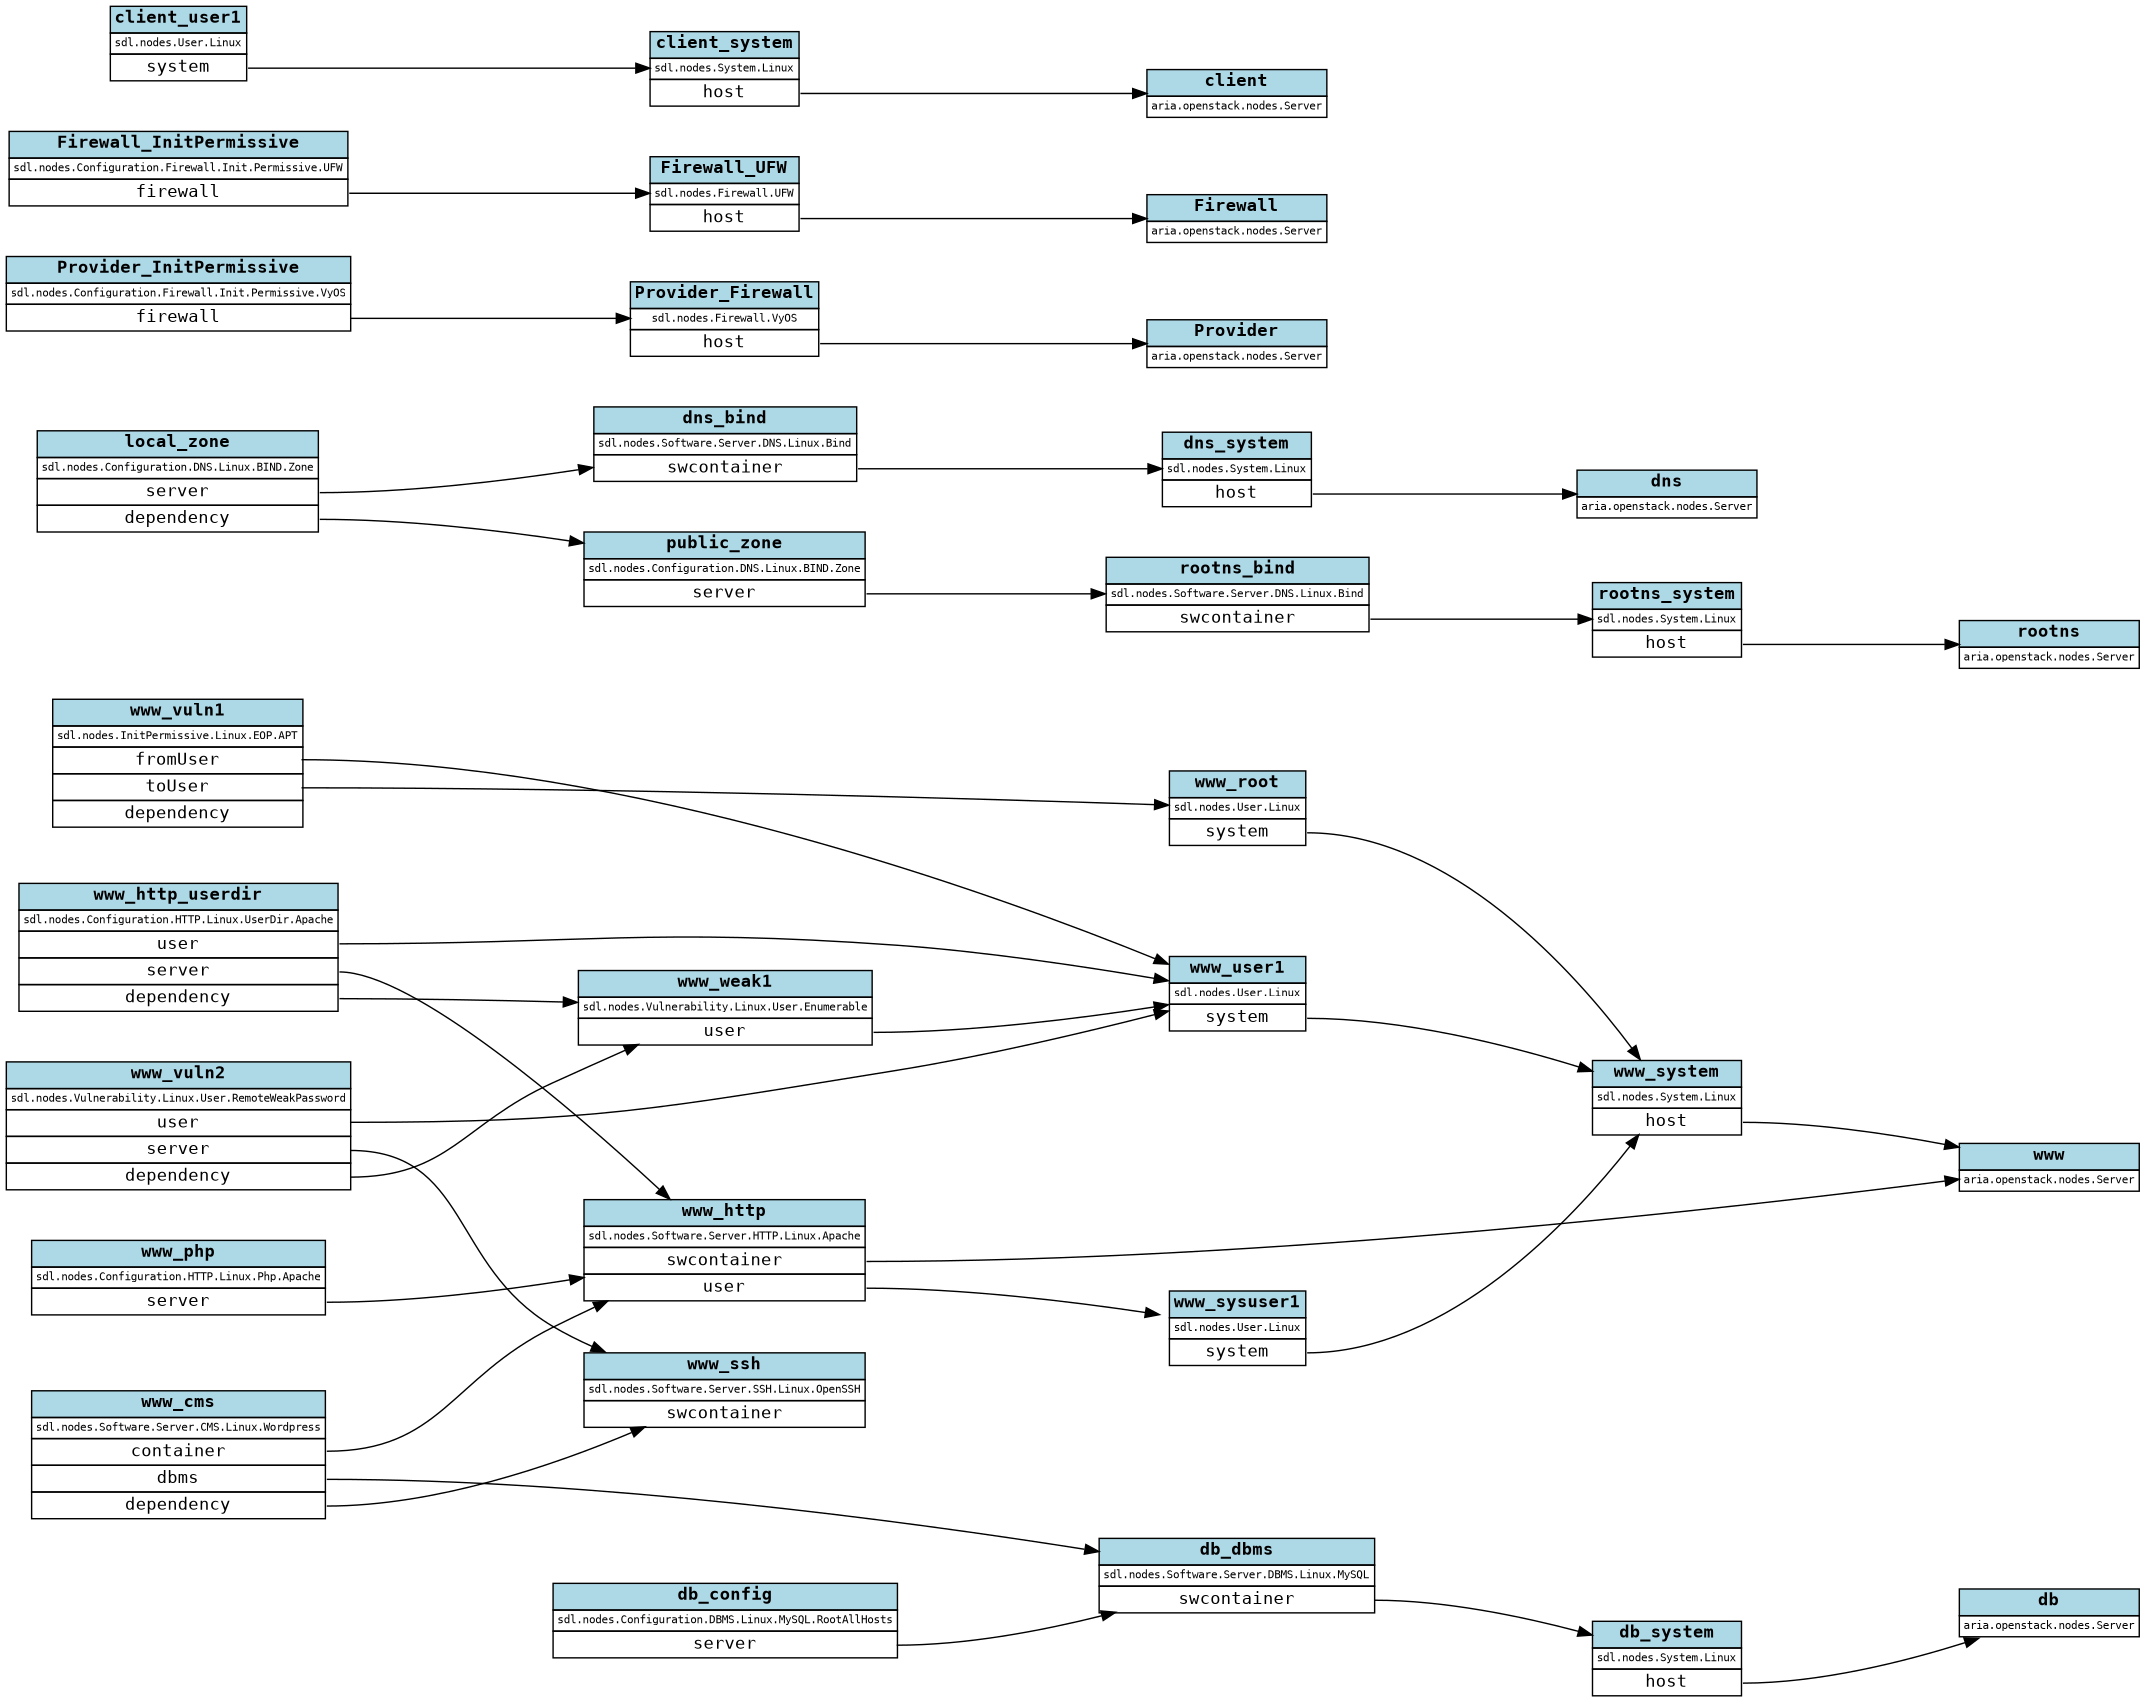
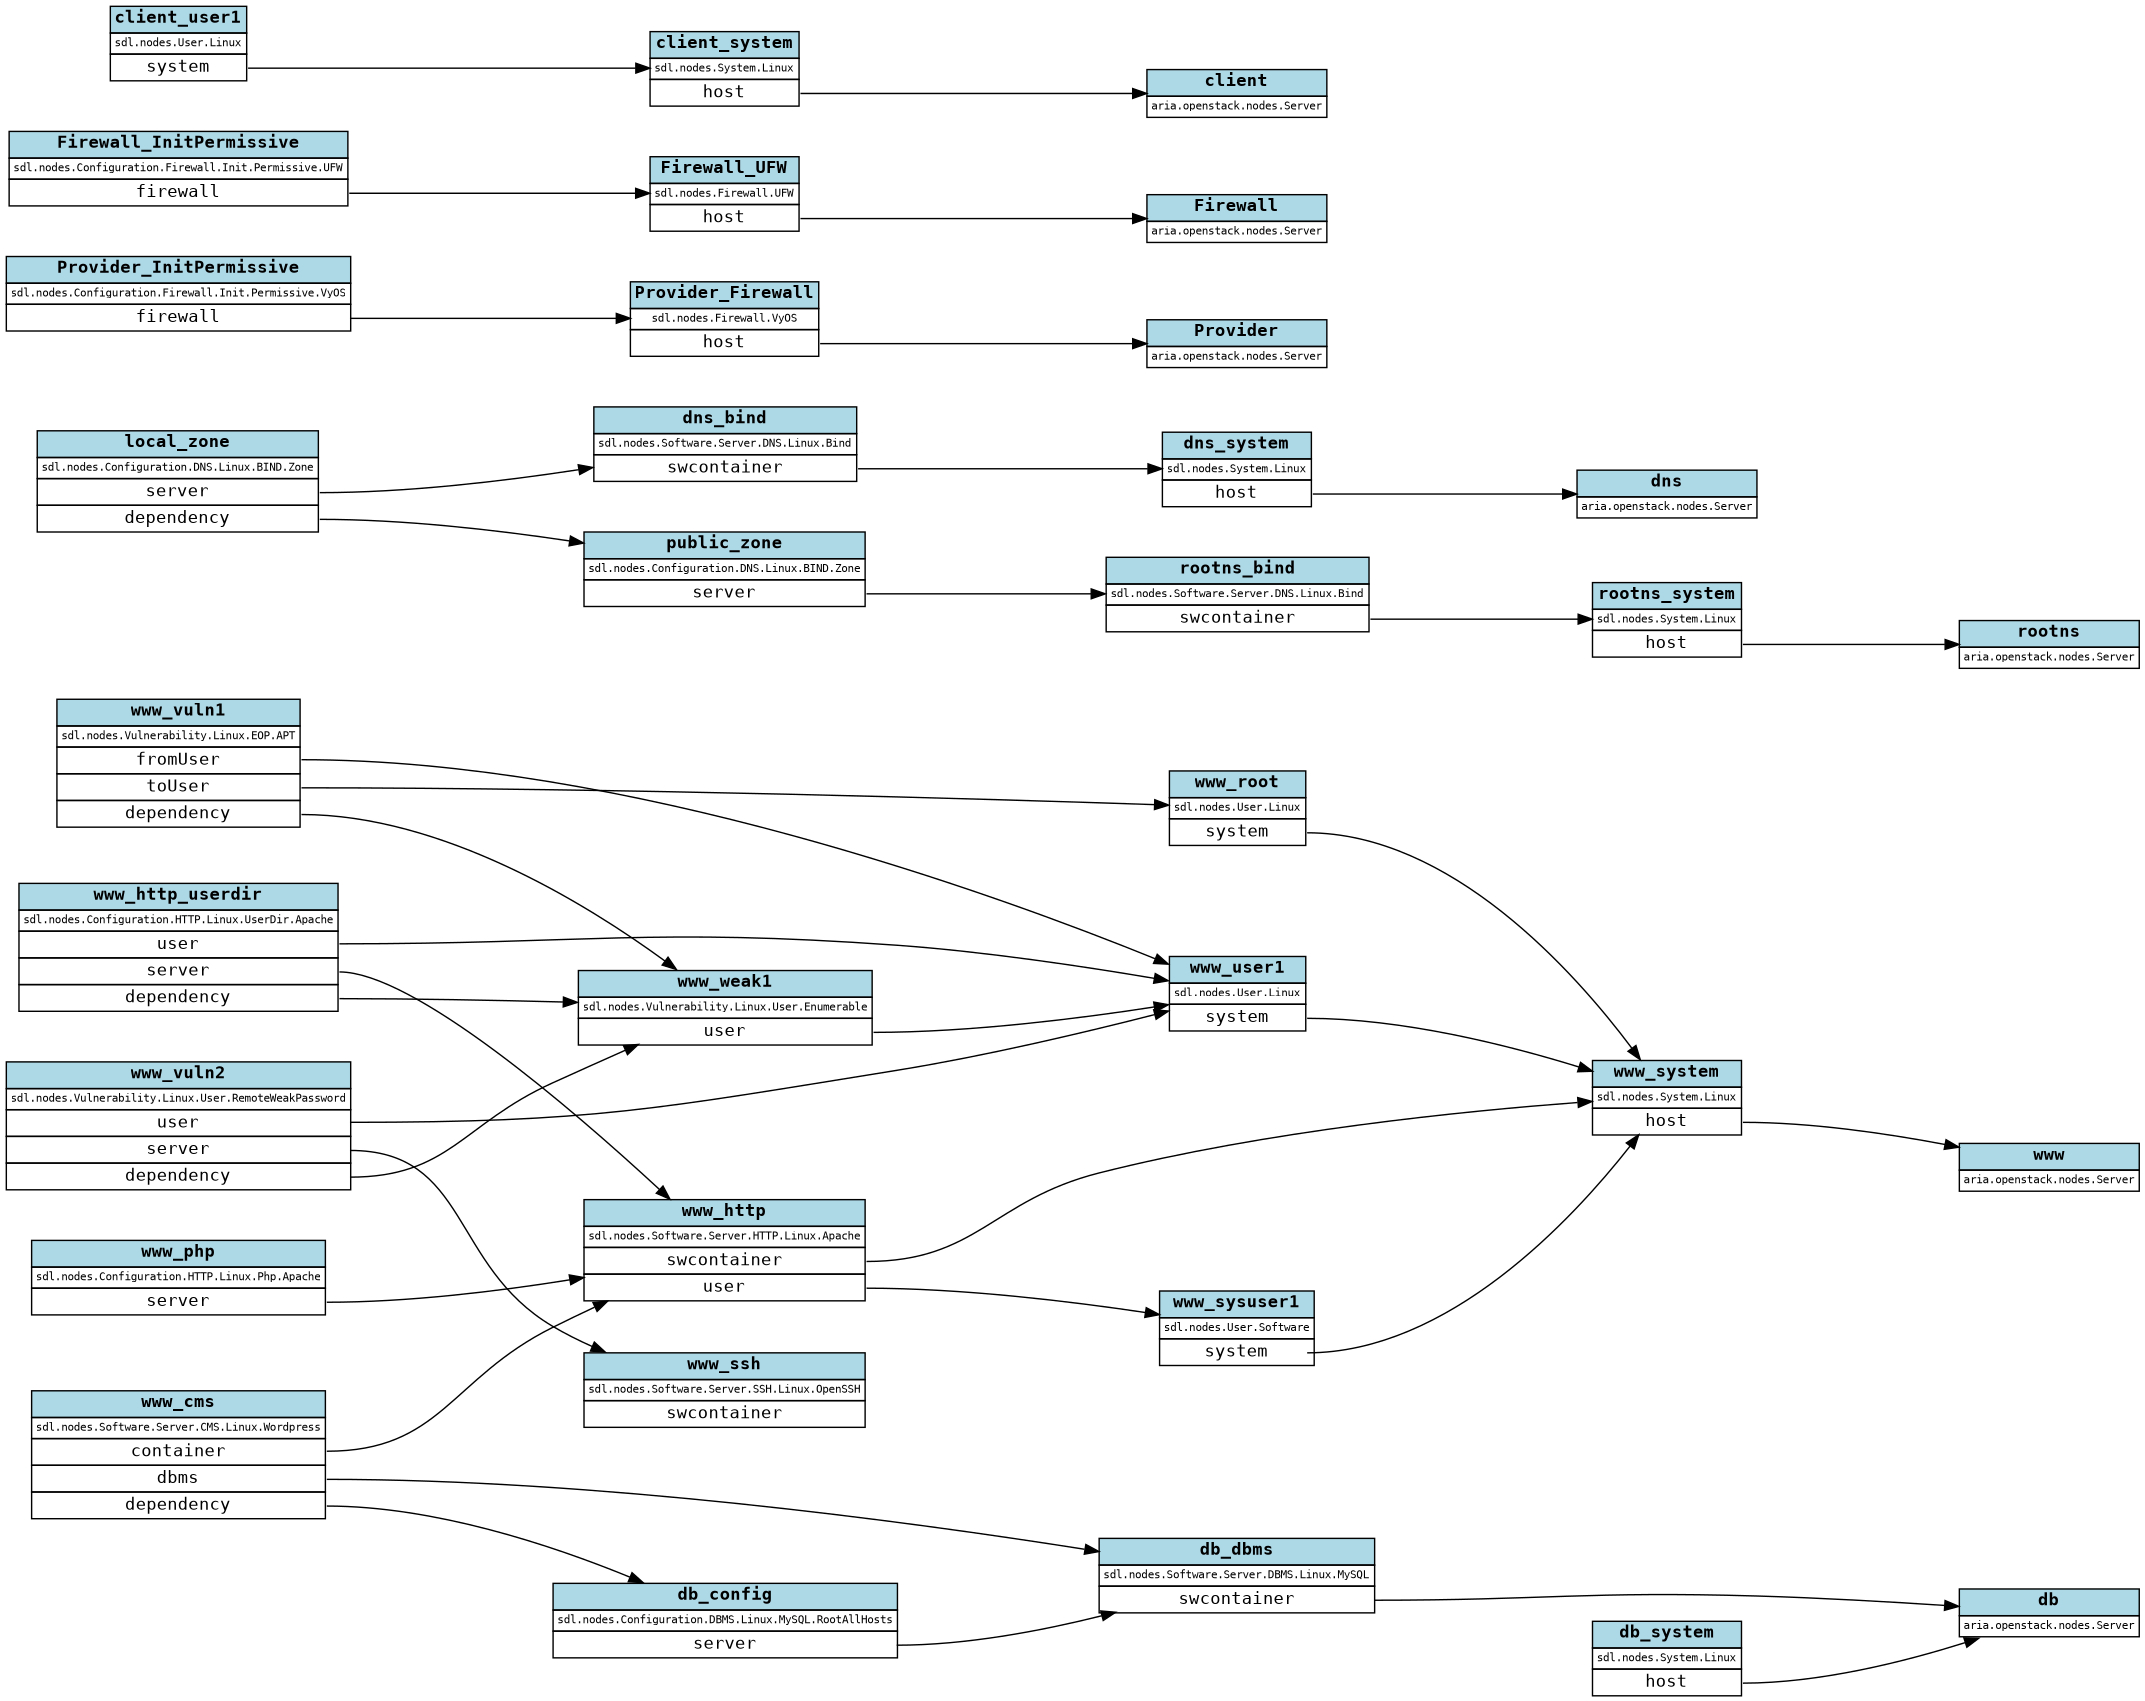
(178, 736) -> (179, 736)
none -> (494, 861)
(1407, 1237) -> (1213, 1148)
(1238, 1328) -> (1237, 1328)
(452, 1491) -> (481, 1528)
(1477, 1610) -> (1660, 1595)
